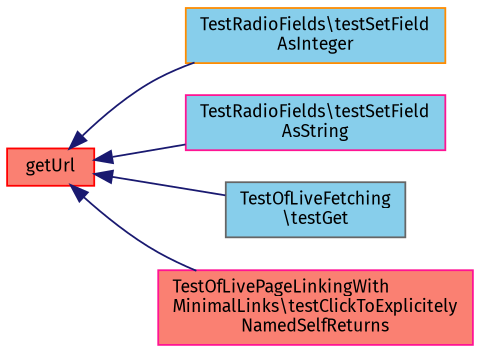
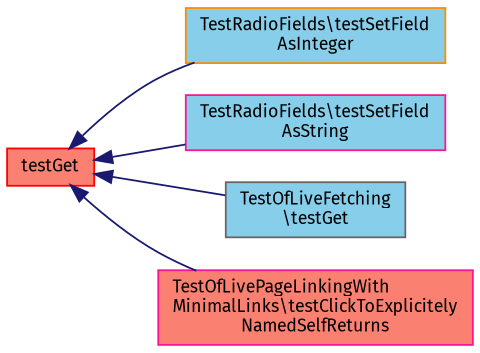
(51, 167) -> (51, 167)
